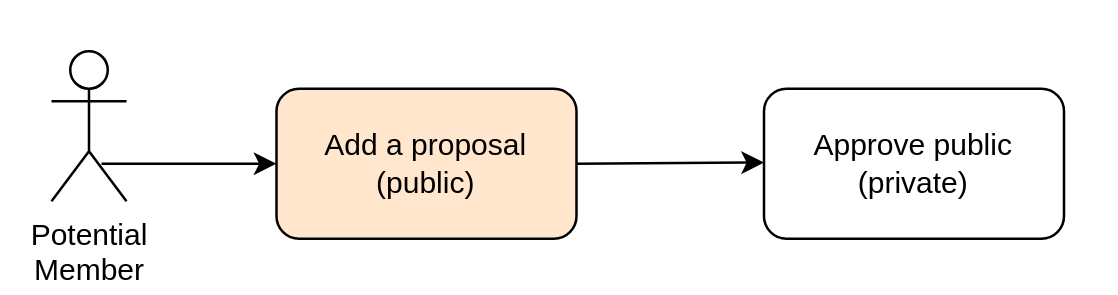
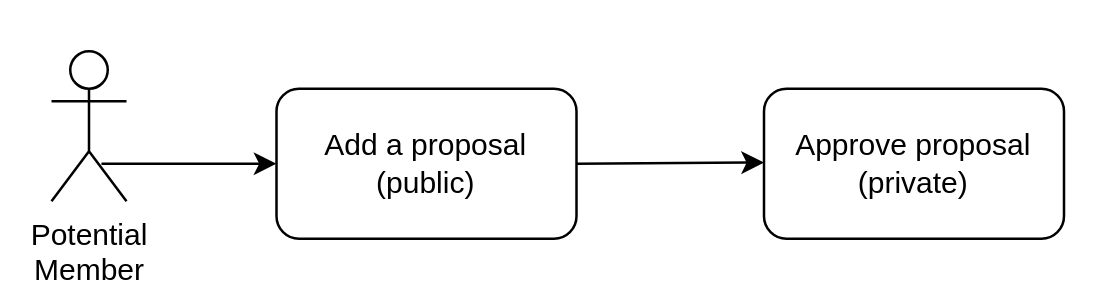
(426, 164) -> (426, 164)
(914, 164) -> (914, 164)
